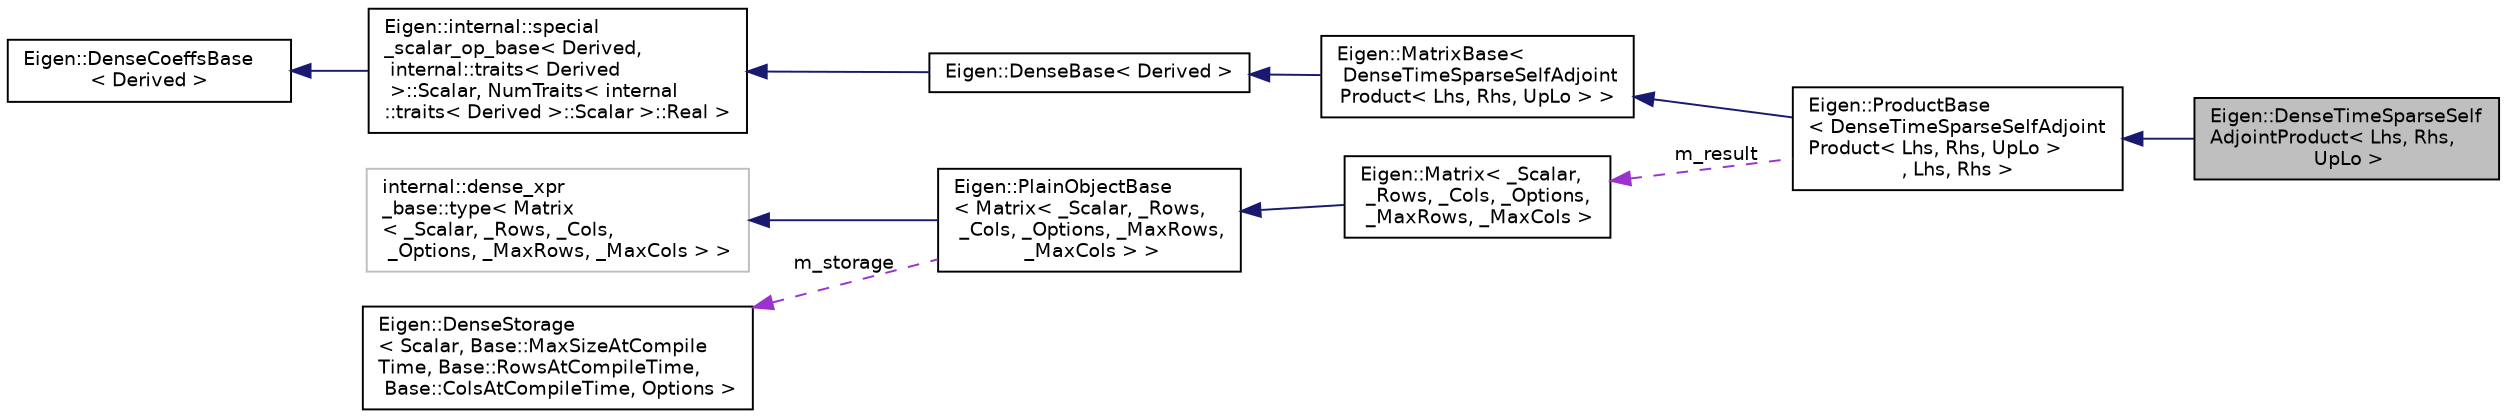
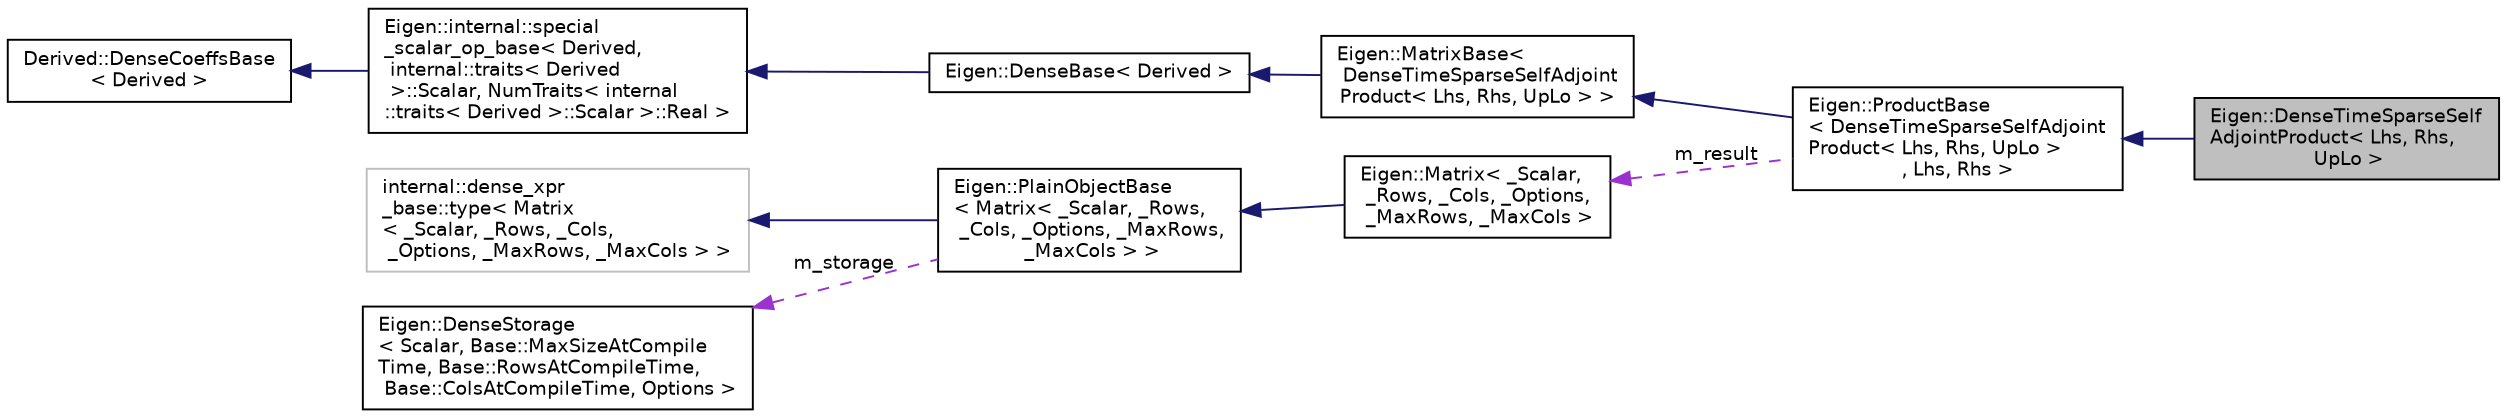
(149, 71) -> (149, 71)
